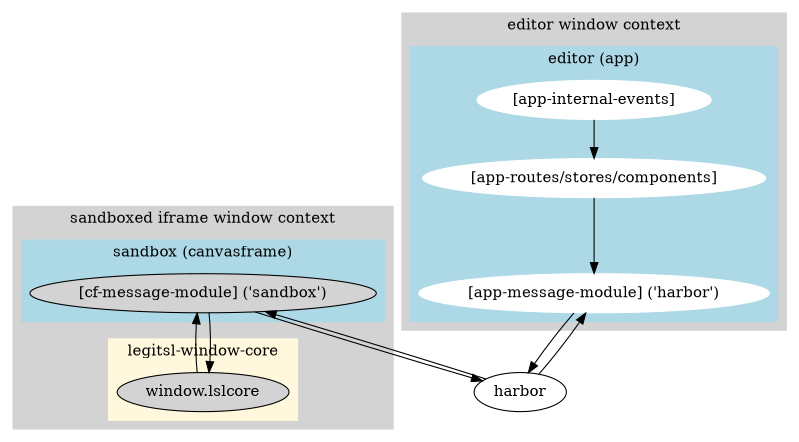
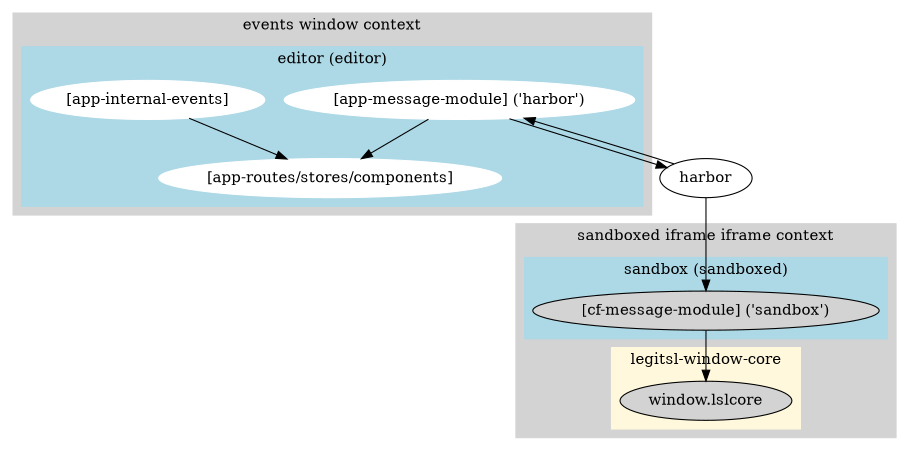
(594, 26) -> (332, 26)
(594, 59) -> (332, 59)
(203, 219) -> (706, 236)
(594, 230) -> (400, 136)
(203, 253) -> (706, 270)
(363, 345) -> none
(196, 348) -> none
